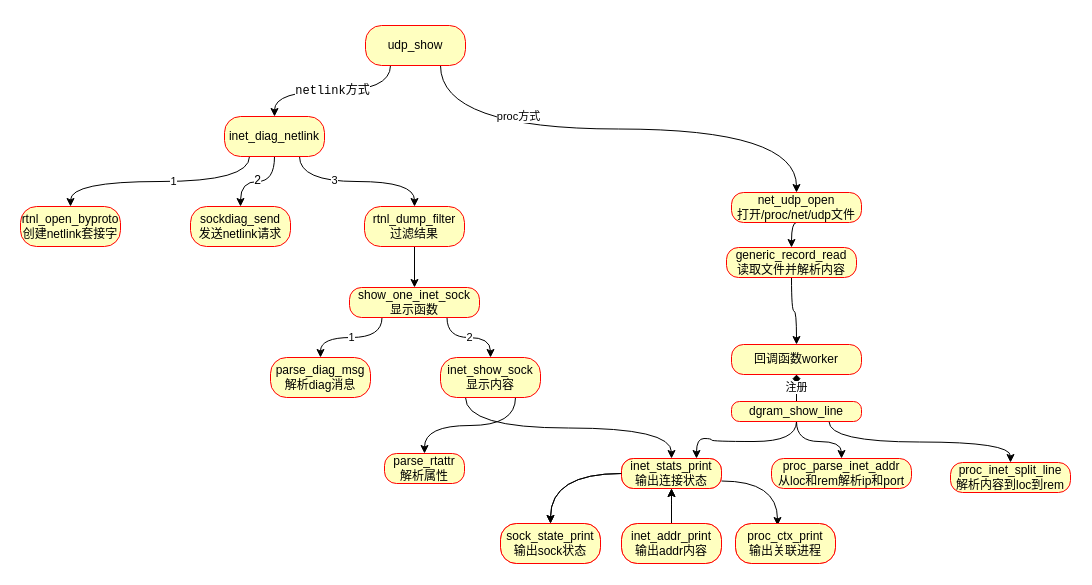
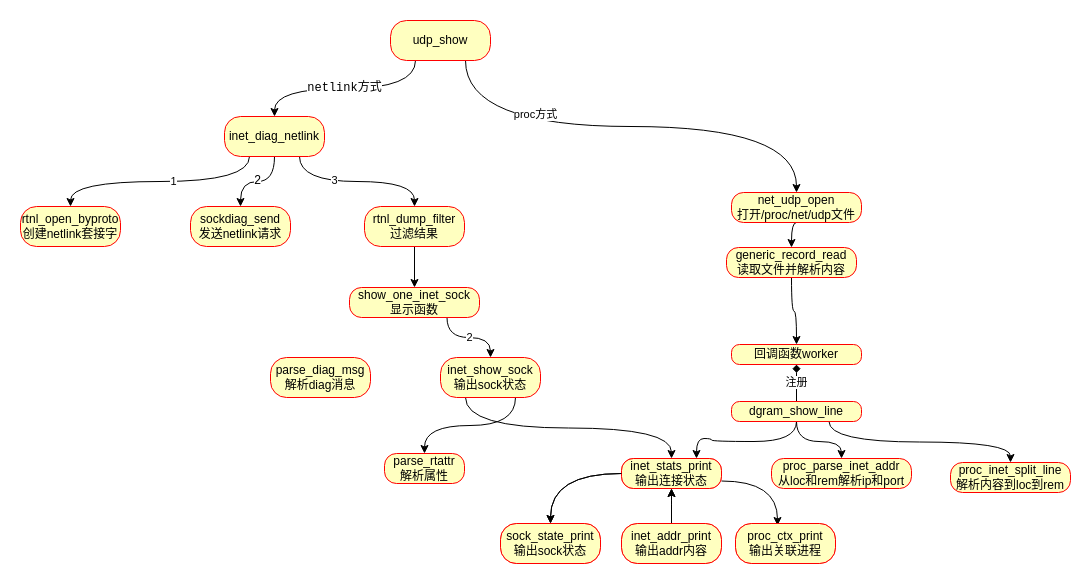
(416, 46) -> (441, 41)
(354, 337) -> none
(797, 360) -> (797, 355)
(491, 378) -> (491, 378)
